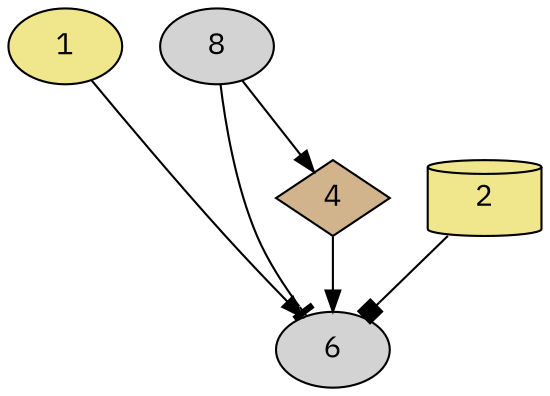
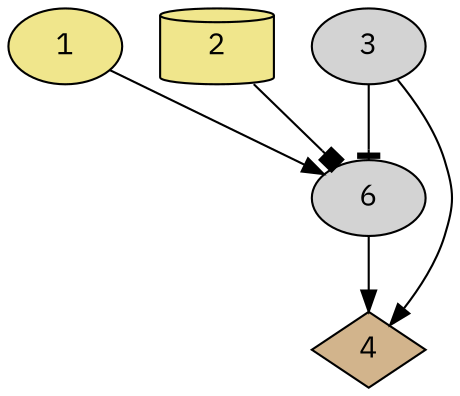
(217, 46) -> (369, 46)
(333, 264) -> (369, 264)
